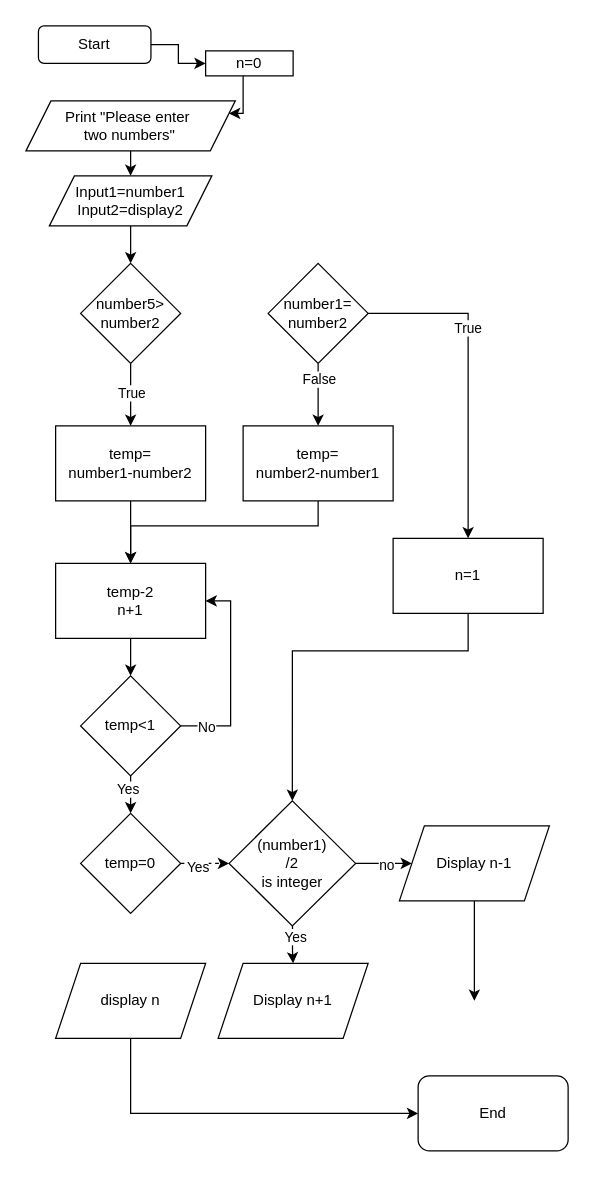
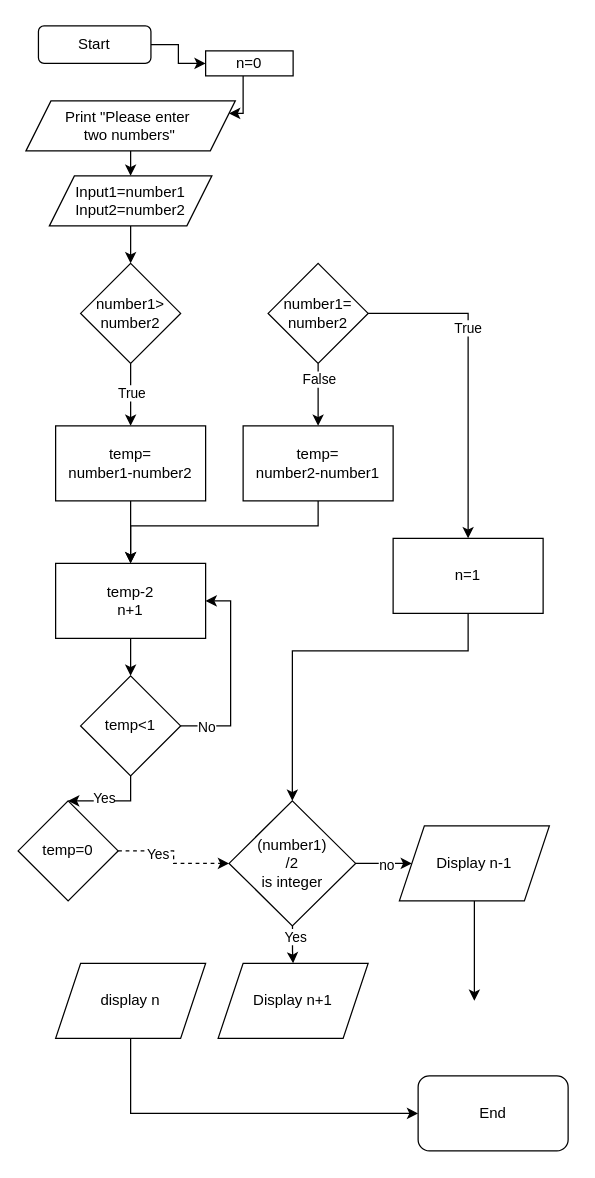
(131, 201) -> (131, 201)
(131, 313) -> (131, 313)
(131, 863) -> (68, 851)
